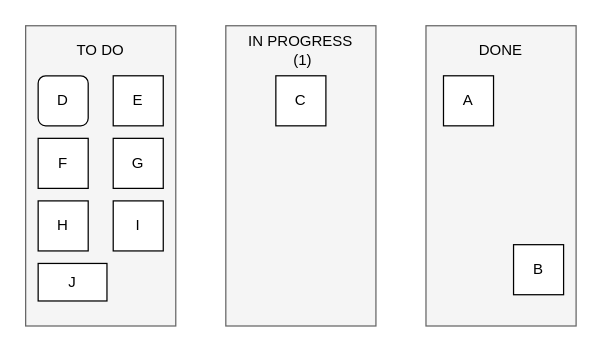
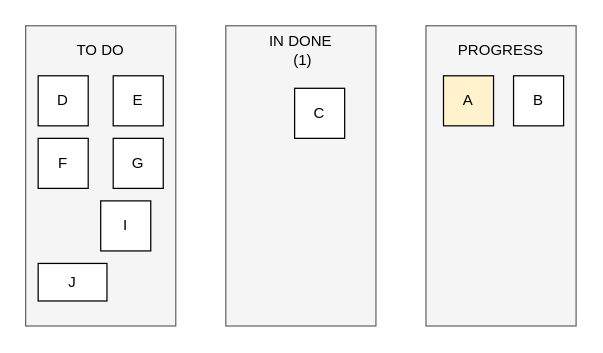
(301, 51) -> (301, 51)
(501, 51) -> (501, 51)
(63, 101) -> (63, 101)
(301, 101) -> (319, 113)
(468, 101) -> (468, 101)
(63, 226) -> none
(138, 226) -> (126, 226)
(538, 269) -> (538, 101)
